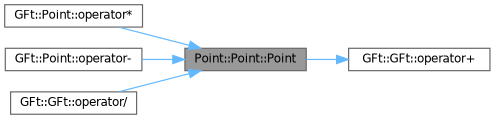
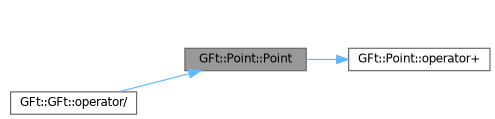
(74, 16) -> none
(74, 59) -> none
(246, 59) -> (246, 59)
(419, 59) -> (419, 59)
